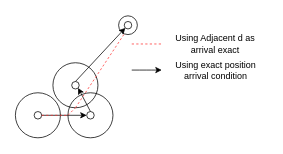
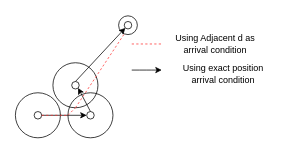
(215, 44) -> (215, 44)
(215, 70) -> (223, 74)
